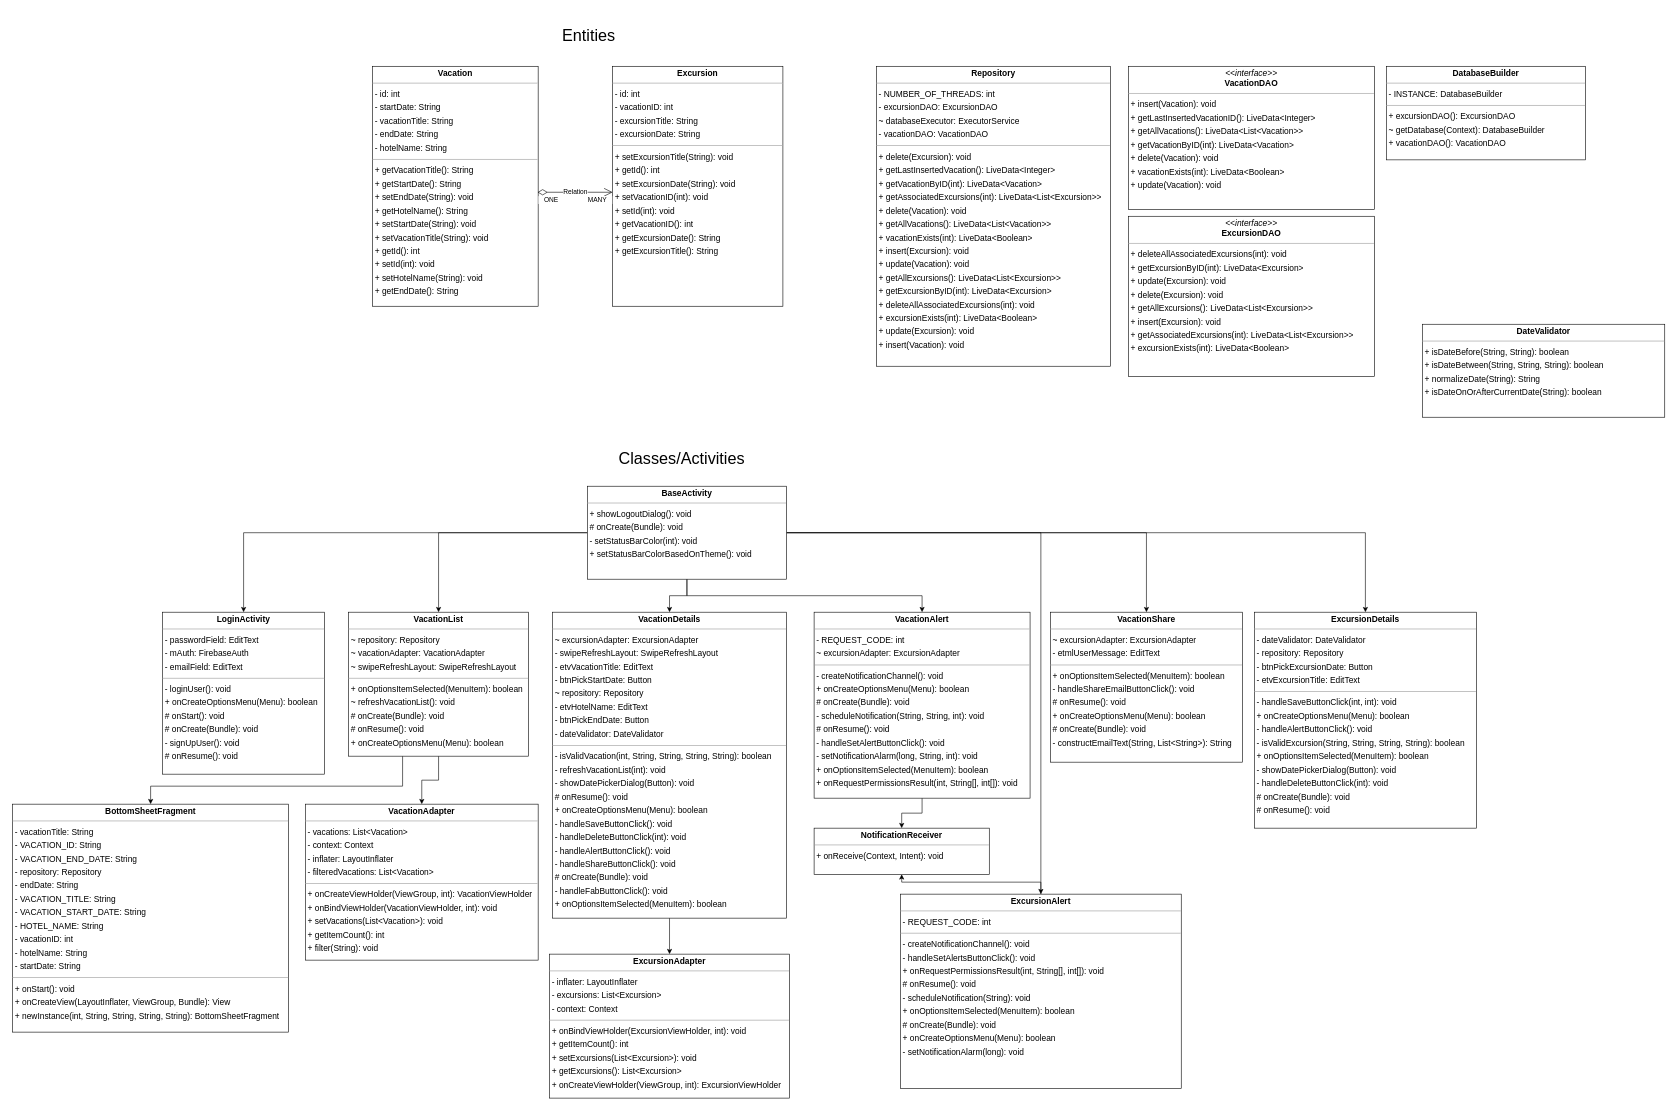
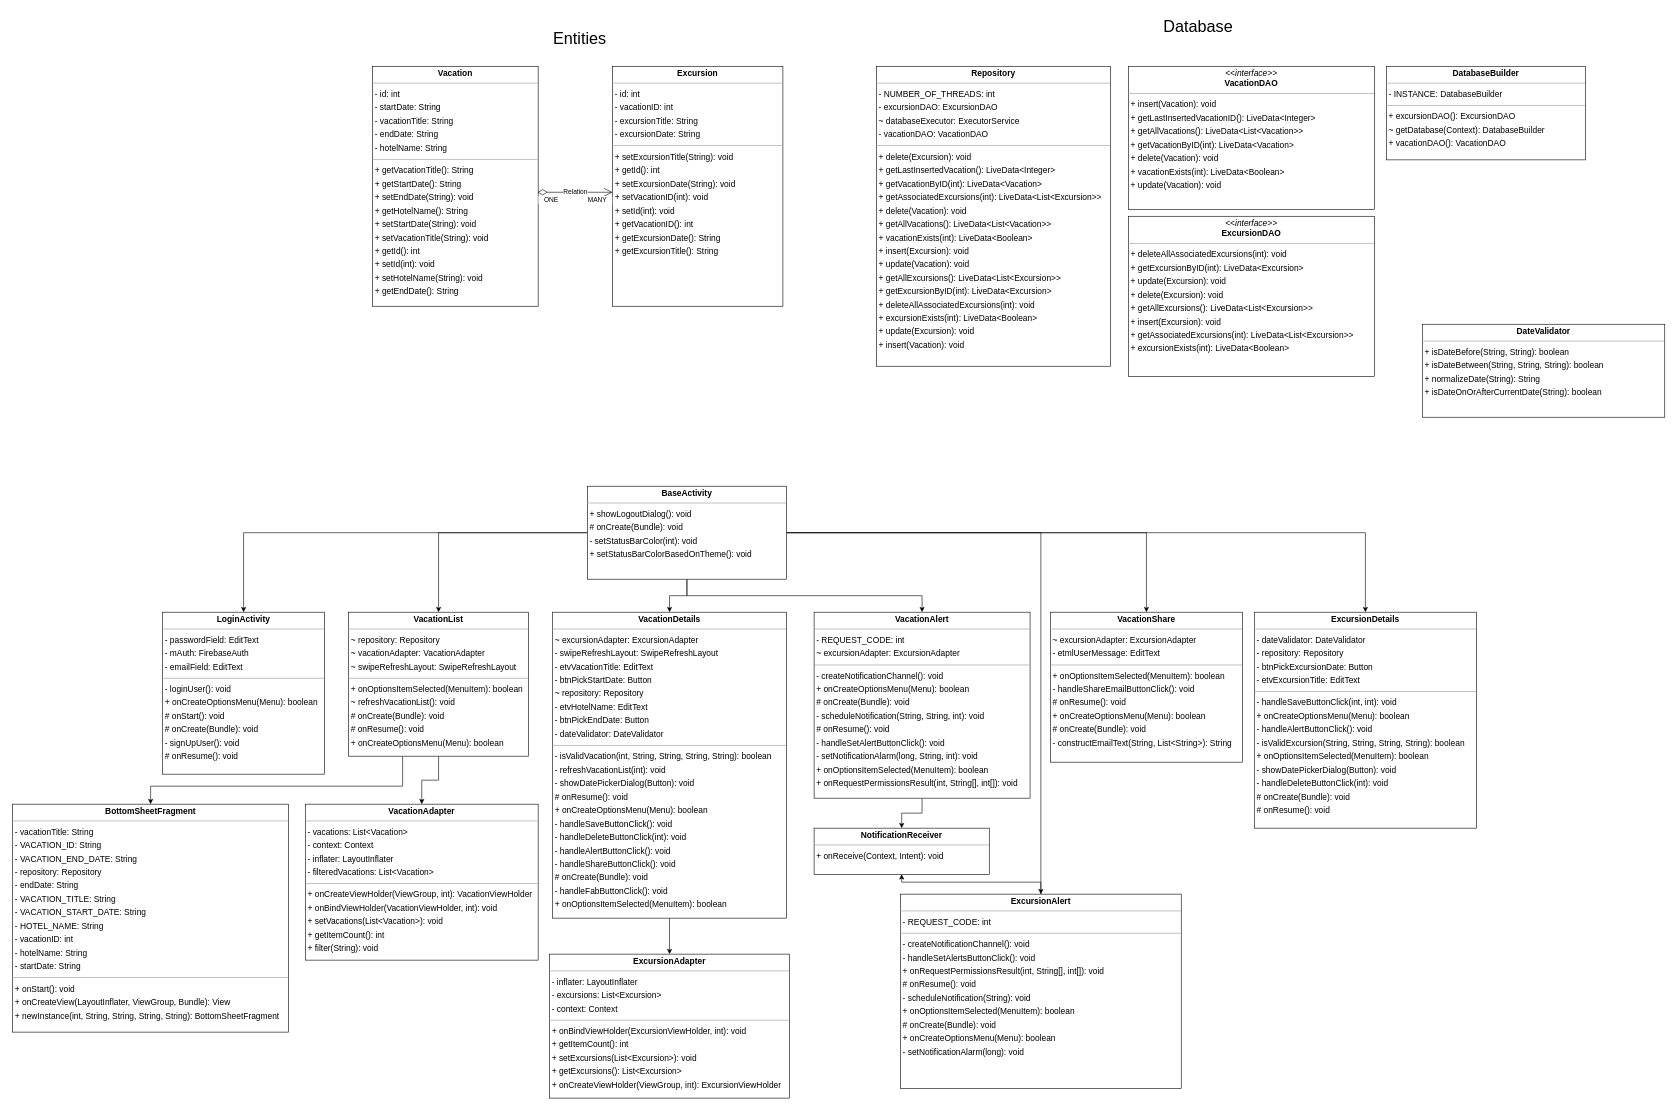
none -> (1198, 27)
(588, 36) -> (579, 39)
(681, 459) -> none
